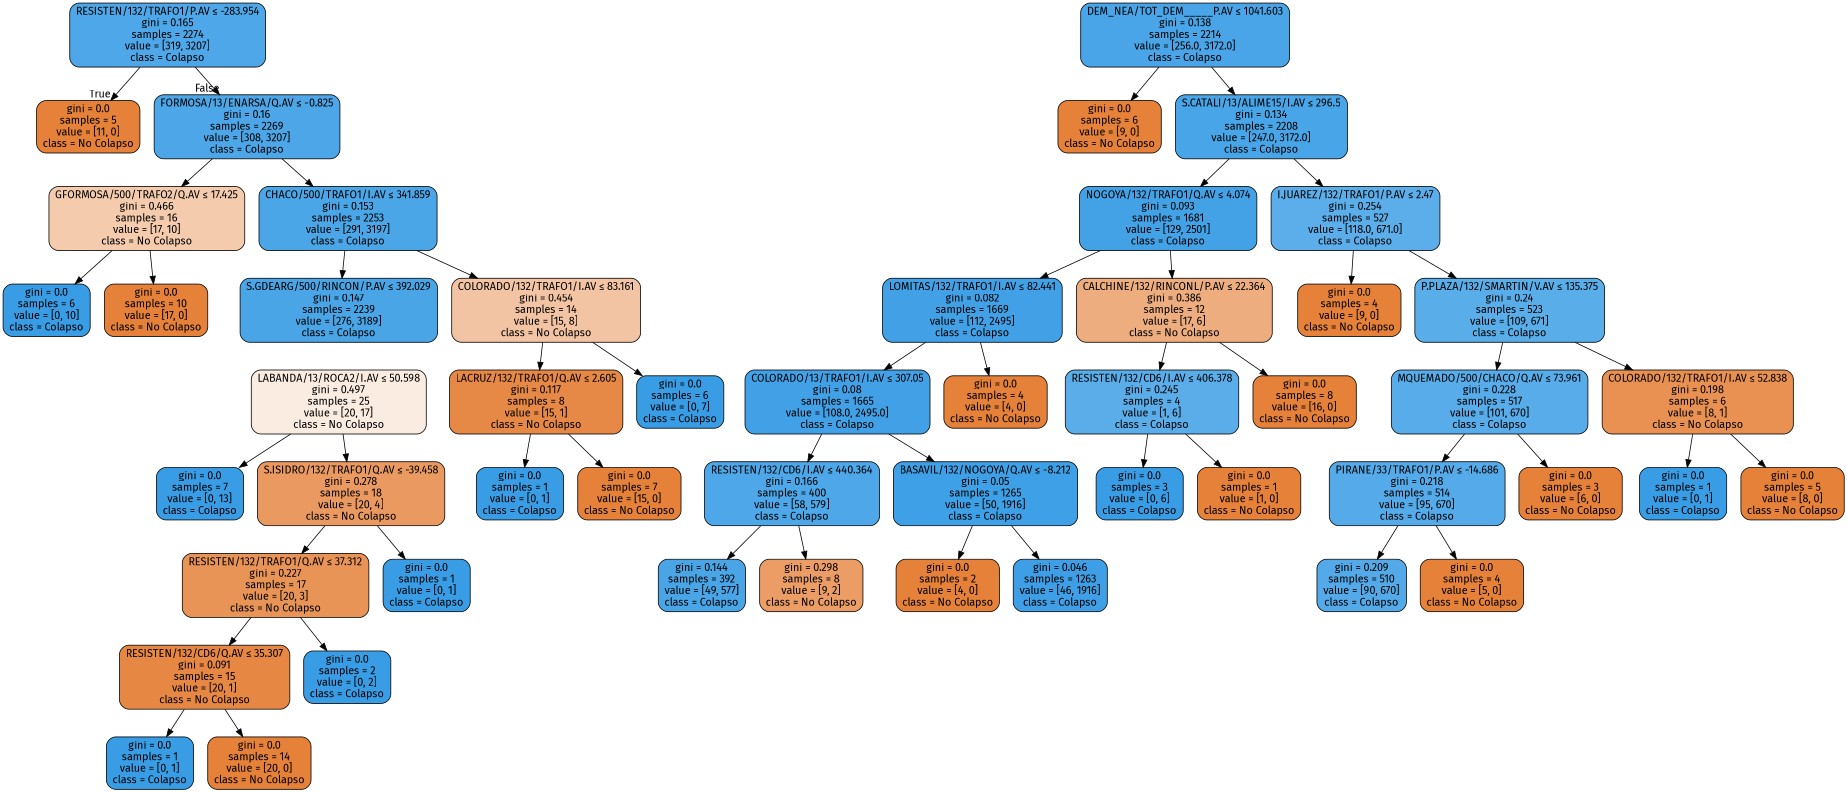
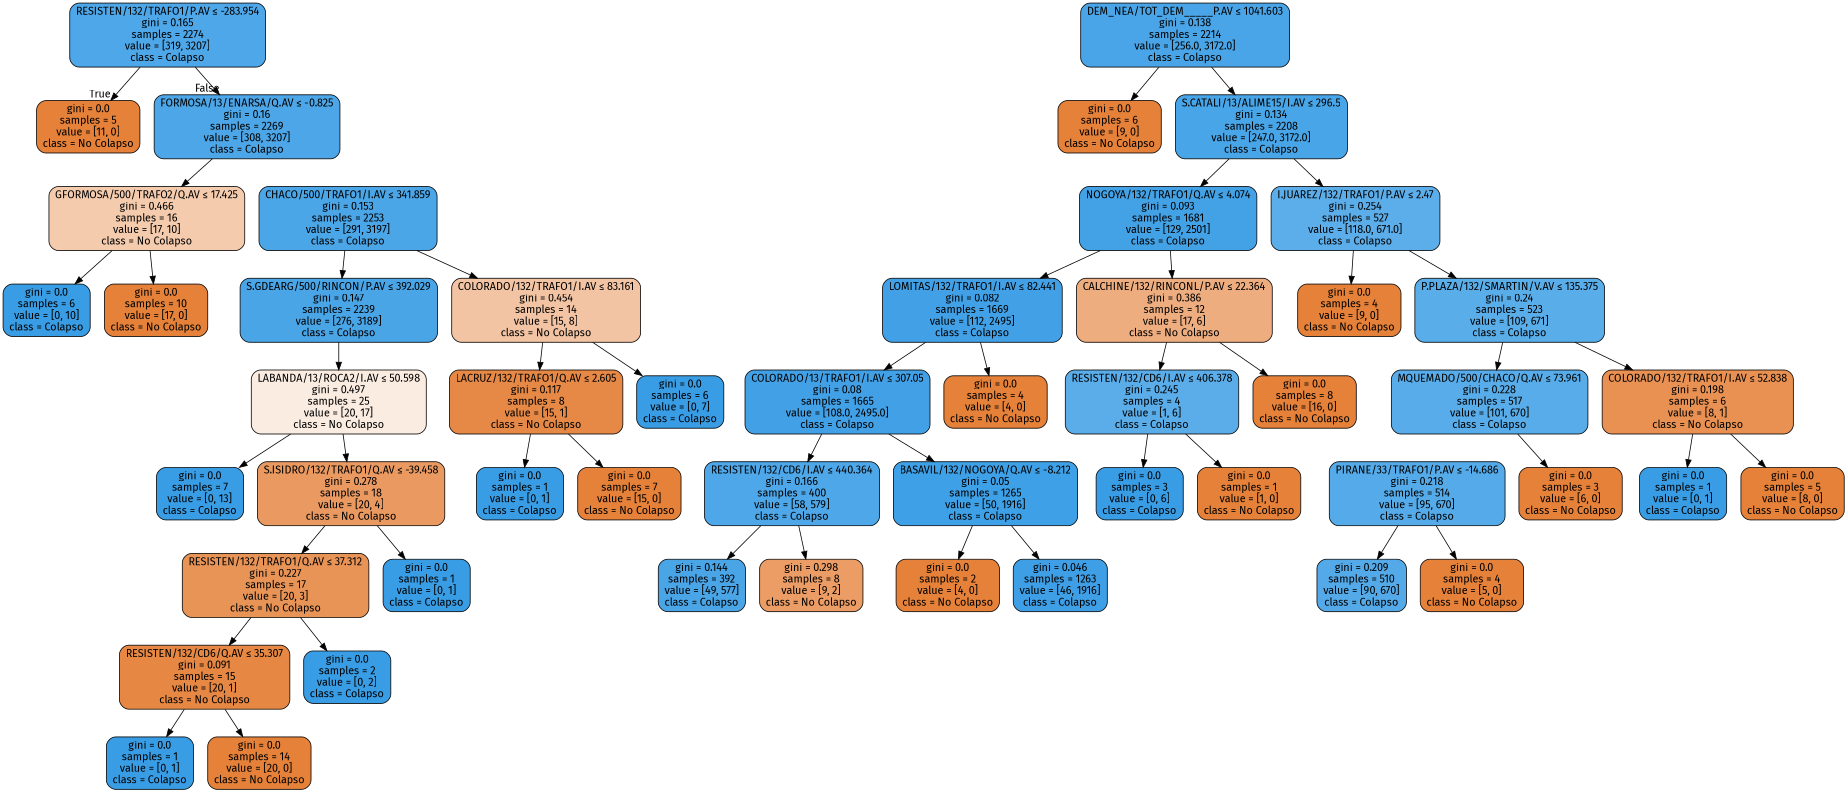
(295, 170) -> none
none -> (339, 352)
(1456, 445) -> none
